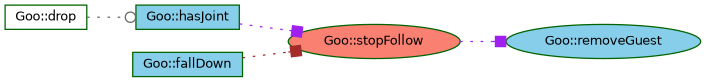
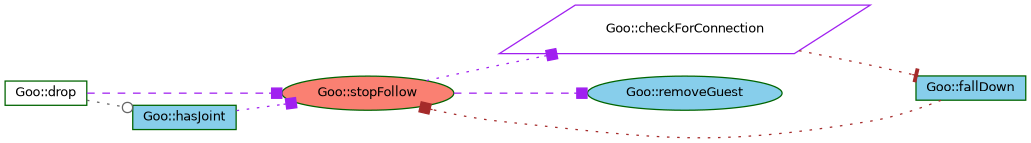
none -> (685, 29)
(477, 41) -> (514, 93)
none -> (178, 93)
